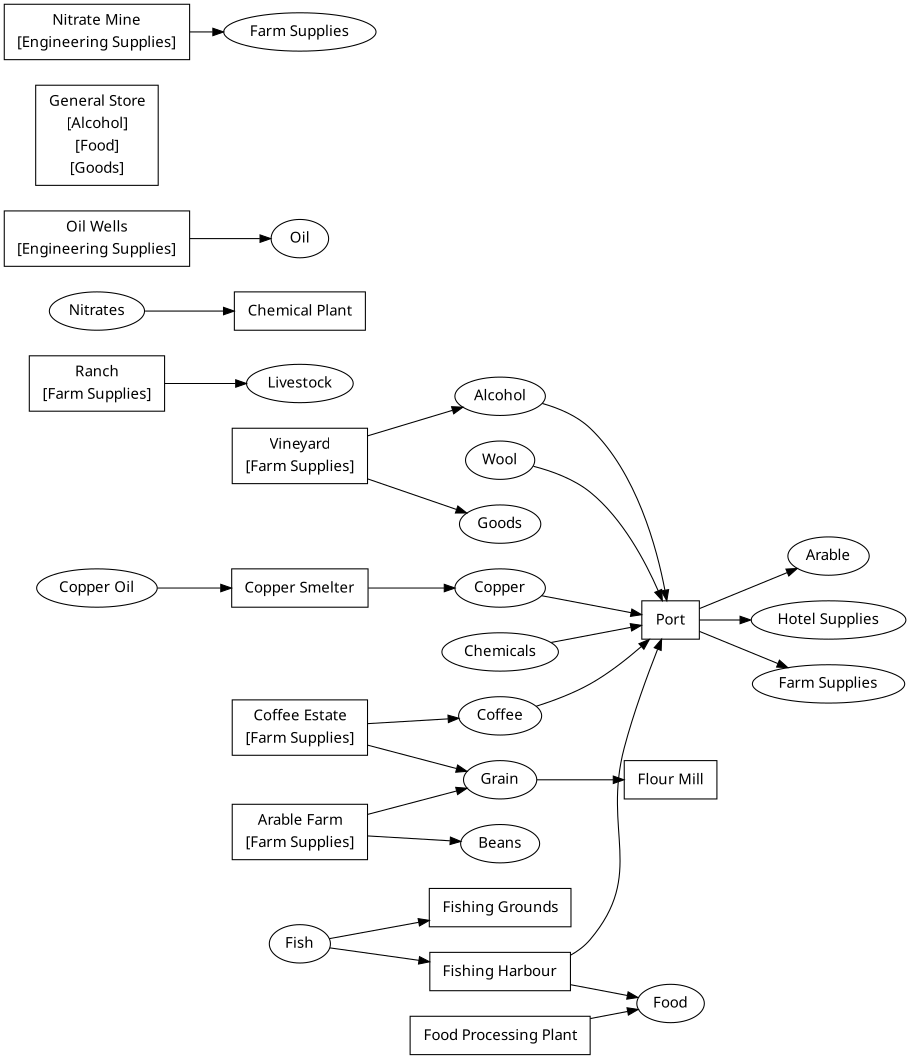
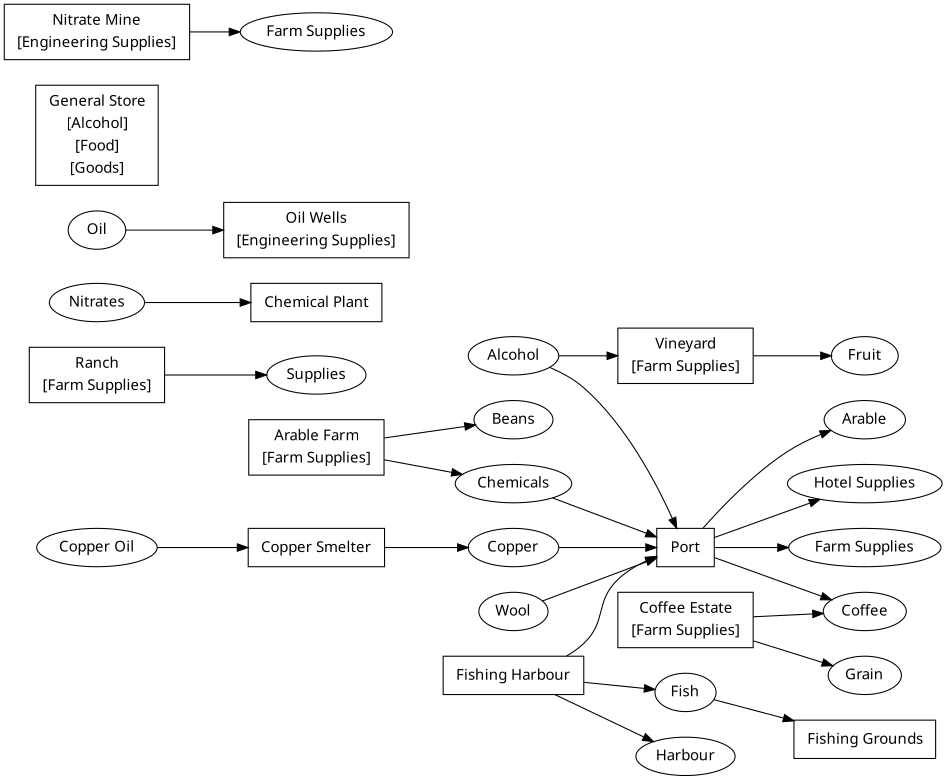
(225, 239) -> (169, 230)
(300, 384) -> (316, 375)
(410, 423) -> (583, 356)
(500, 524) -> (865, 356)
(592, 683) -> (768, 577)
(671, 780) -> none
(412, 803) -> (418, 466)
(374, 954) -> (614, 685)
(671, 1003) -> (686, 756)
(500, 1035) -> none
